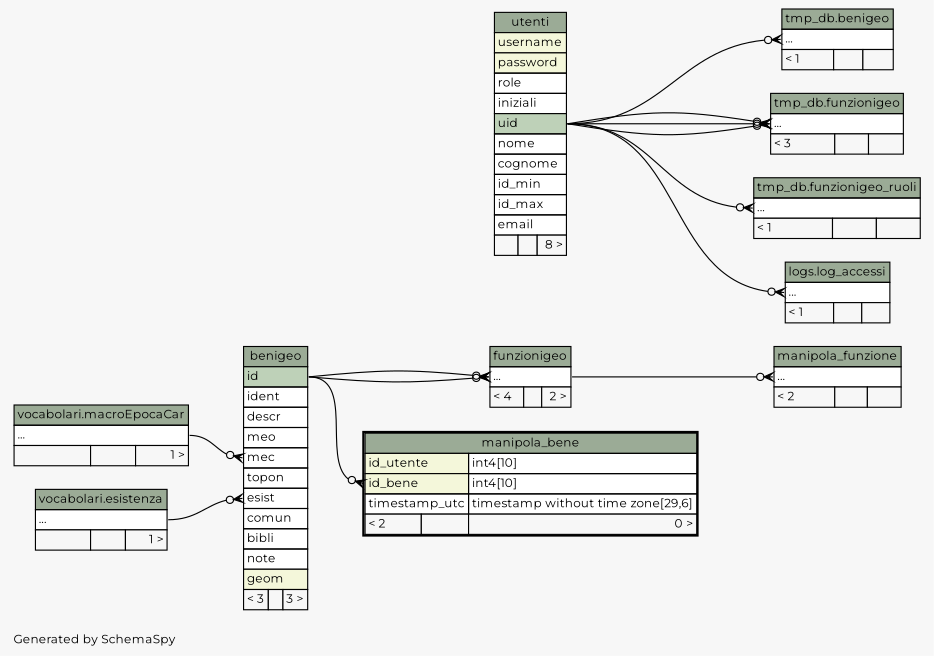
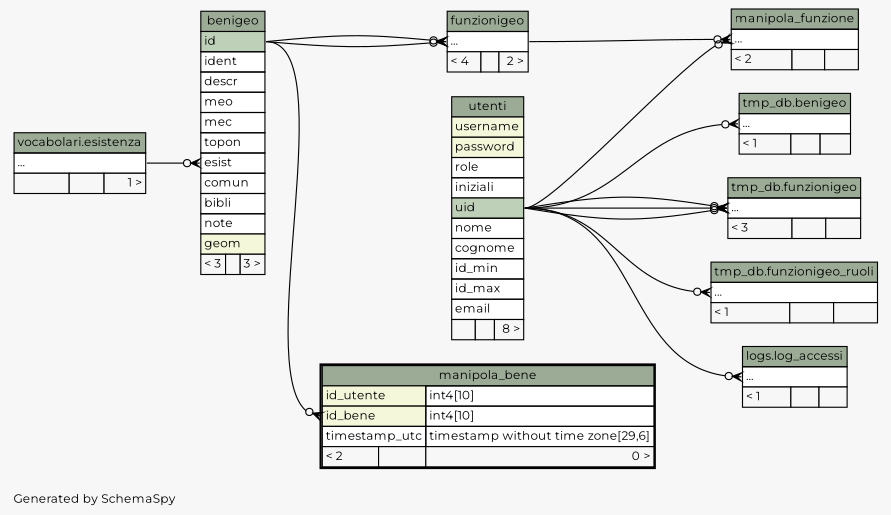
none -> (621, 129)
(101, 435) -> none
